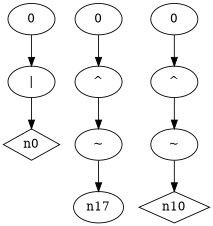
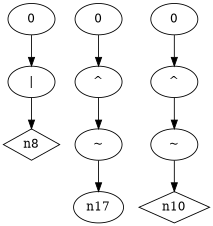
(31, 145) -> (31, 145)
